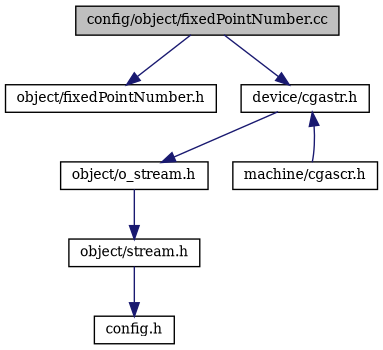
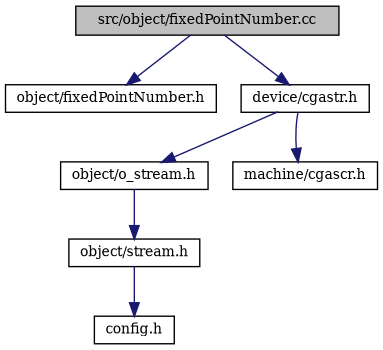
(207, 21) -> (207, 21)
(314, 144) -> (296, 130)
